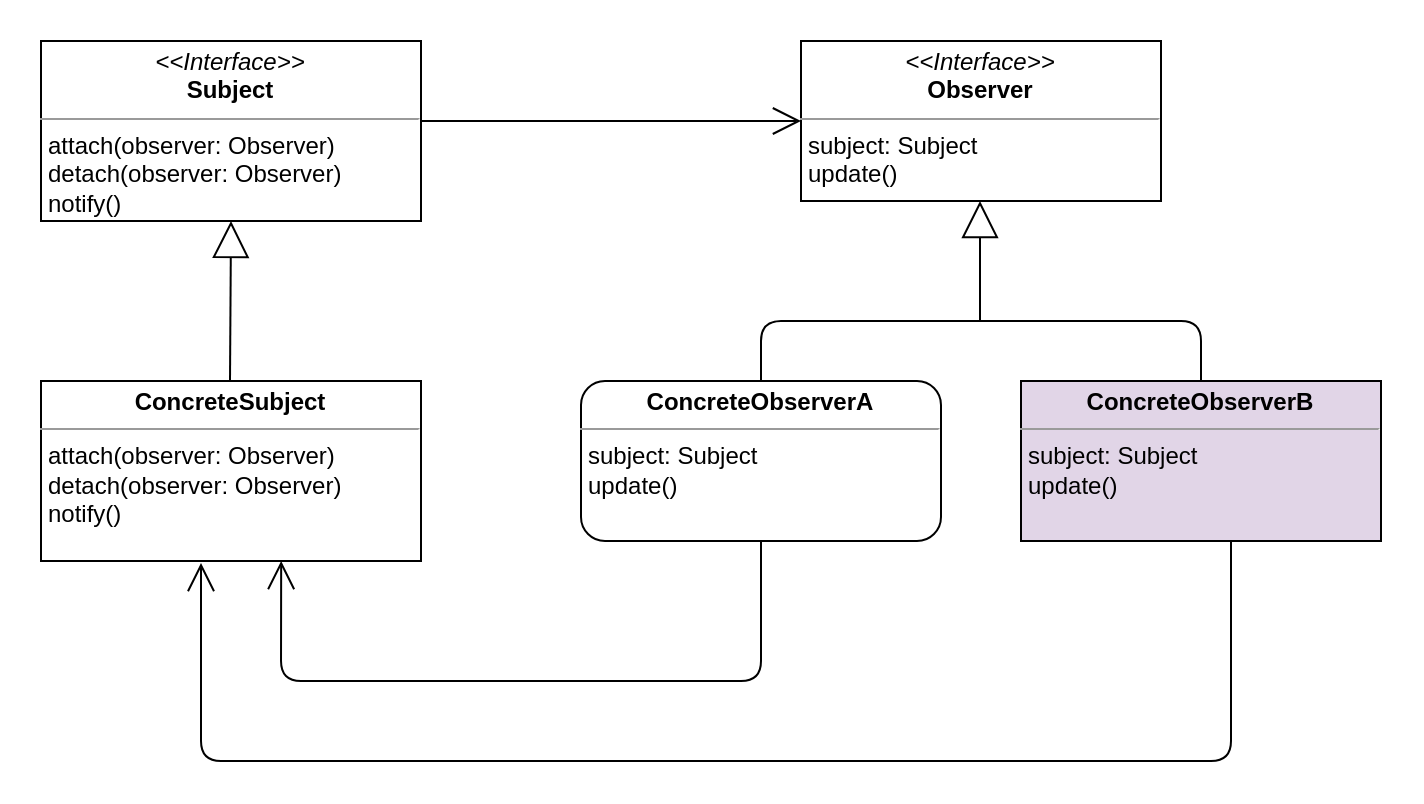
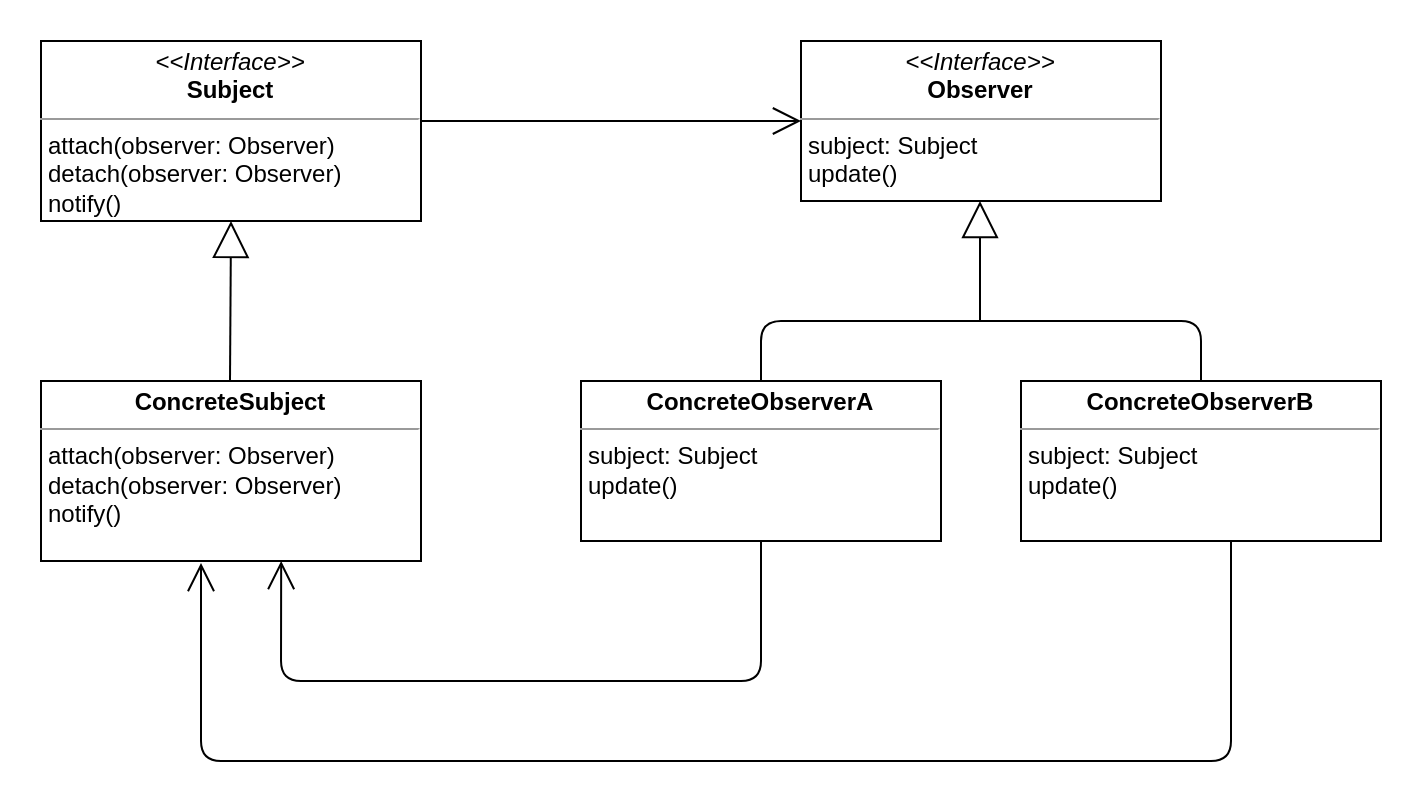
(761, 461) -> (761, 461)
(1201, 461) -> (1201, 461)
